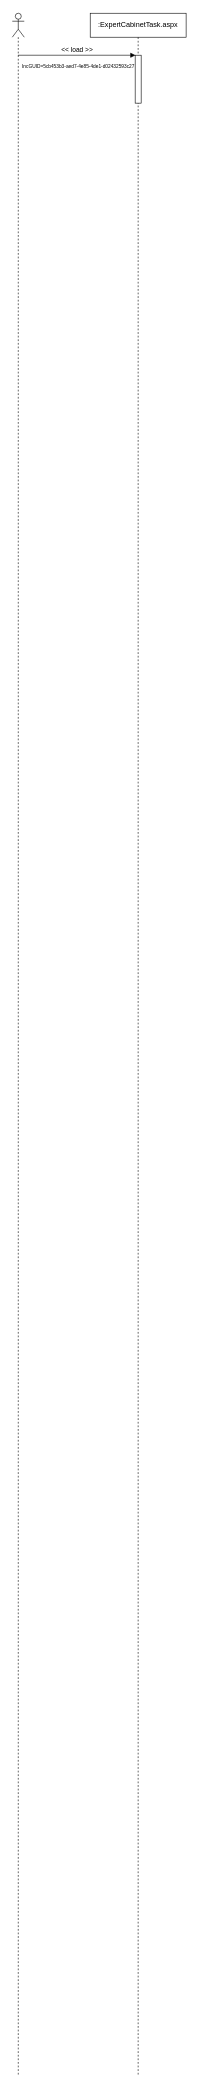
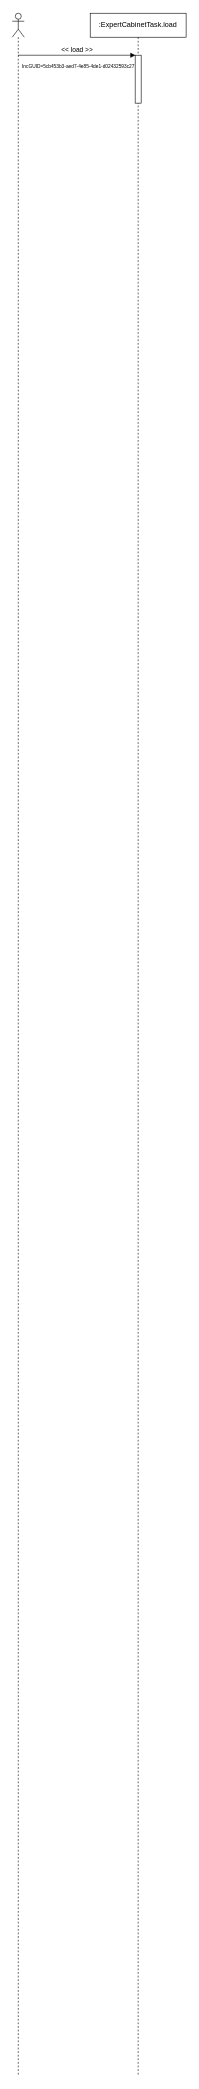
(138, 24) -> (138, 24)
